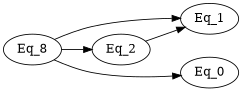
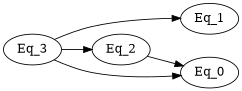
(161, 36) -> (161, 60)
(32, 50) -> (32, 50)
